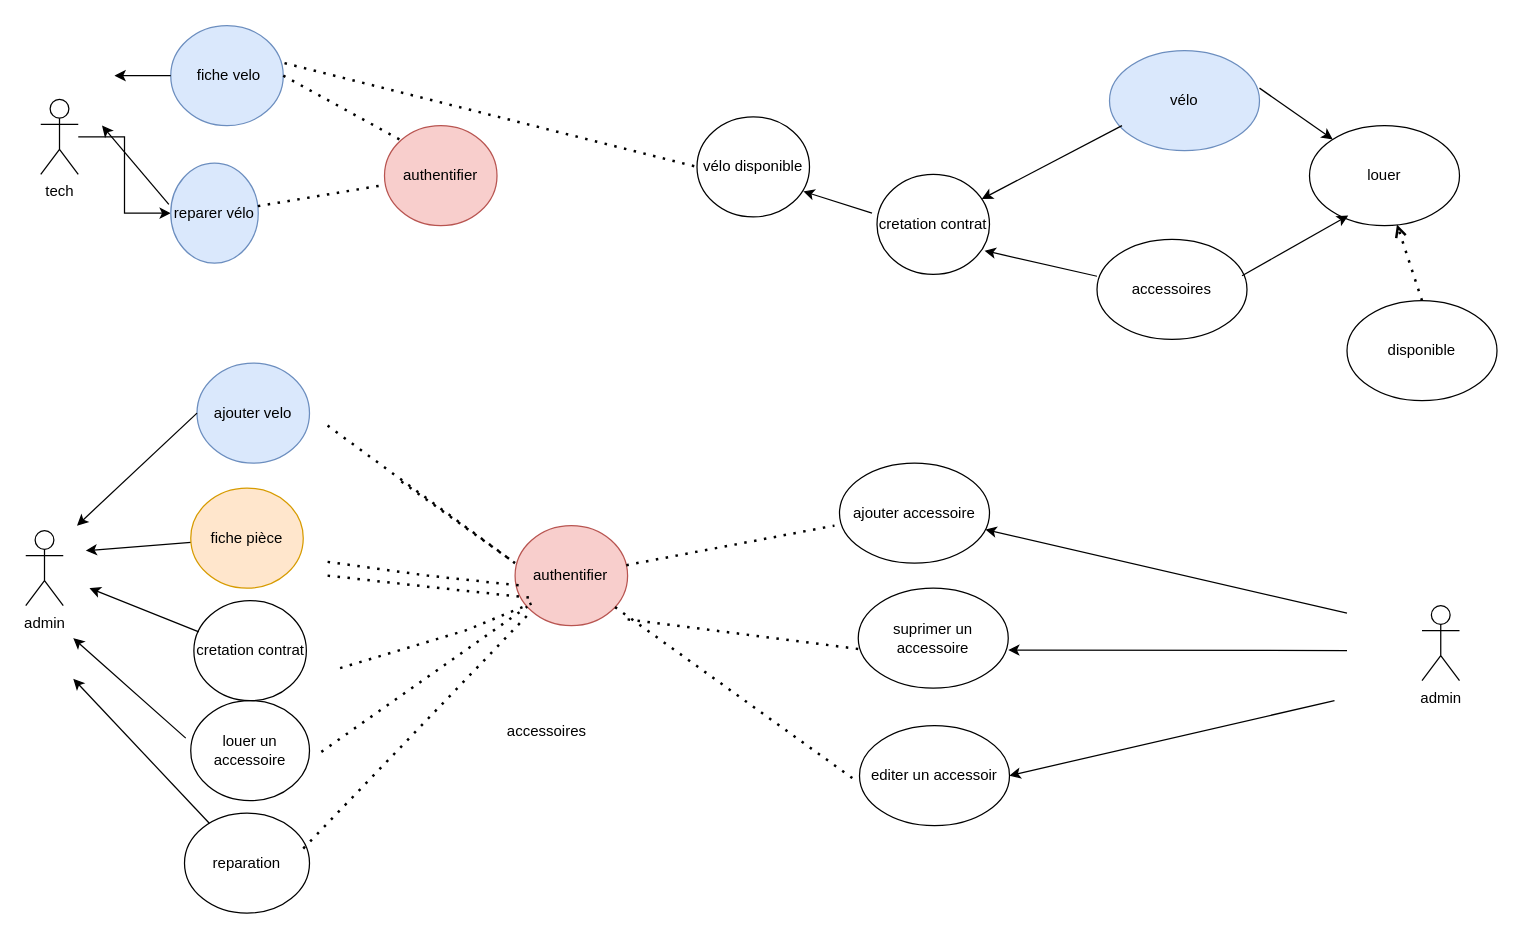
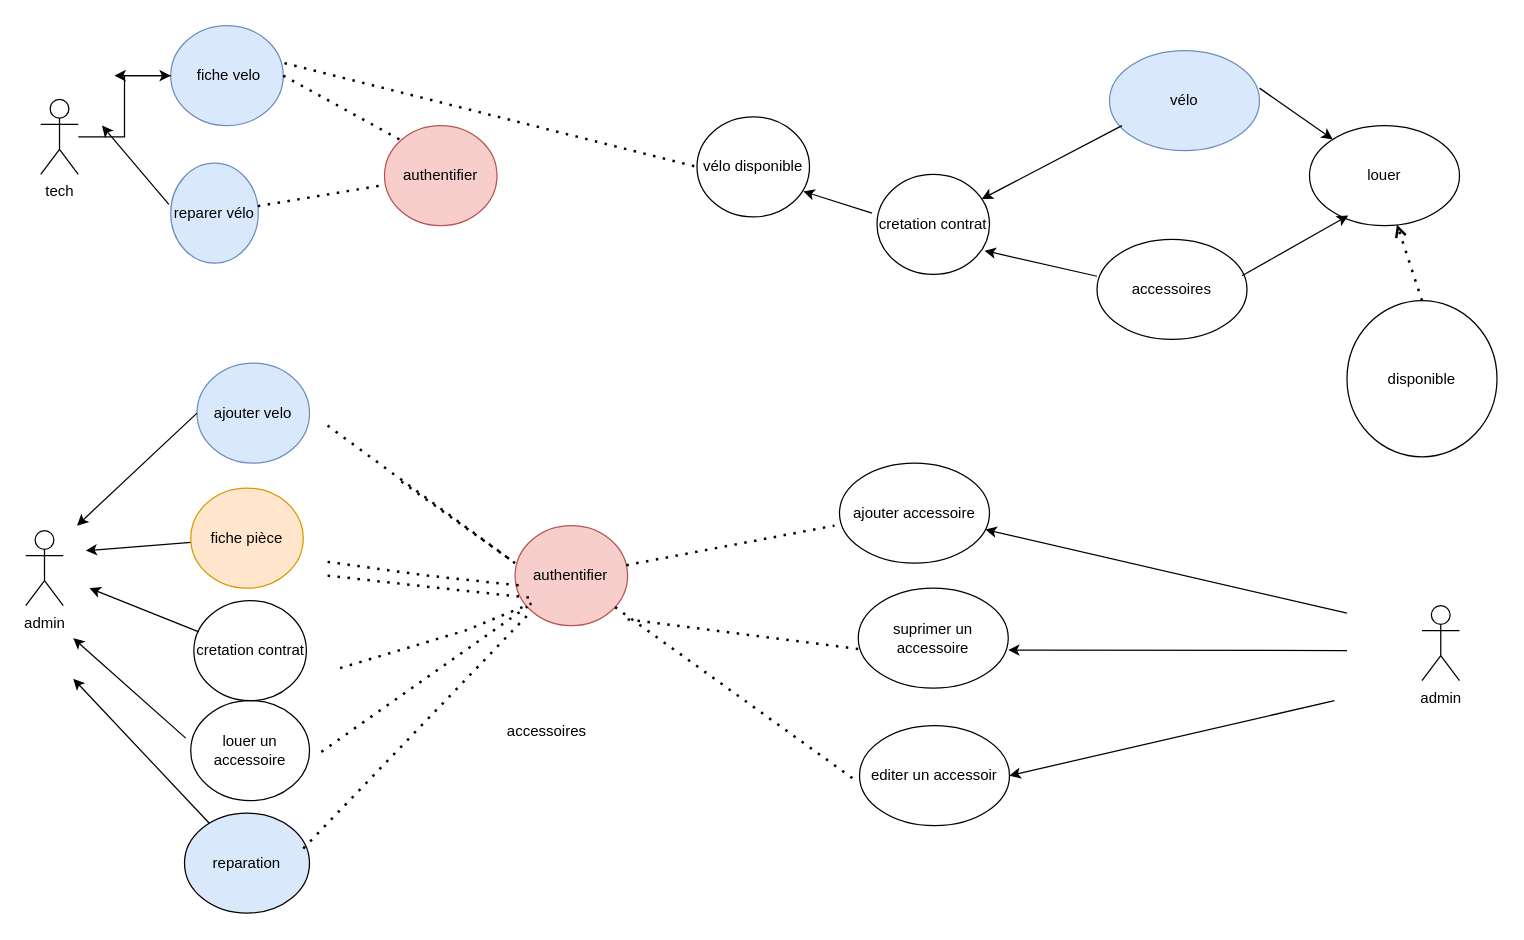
(124, 203) -> (124, 108)
(1422, 351) -> (1422, 379)
(247, 863) -> (247, 863)
